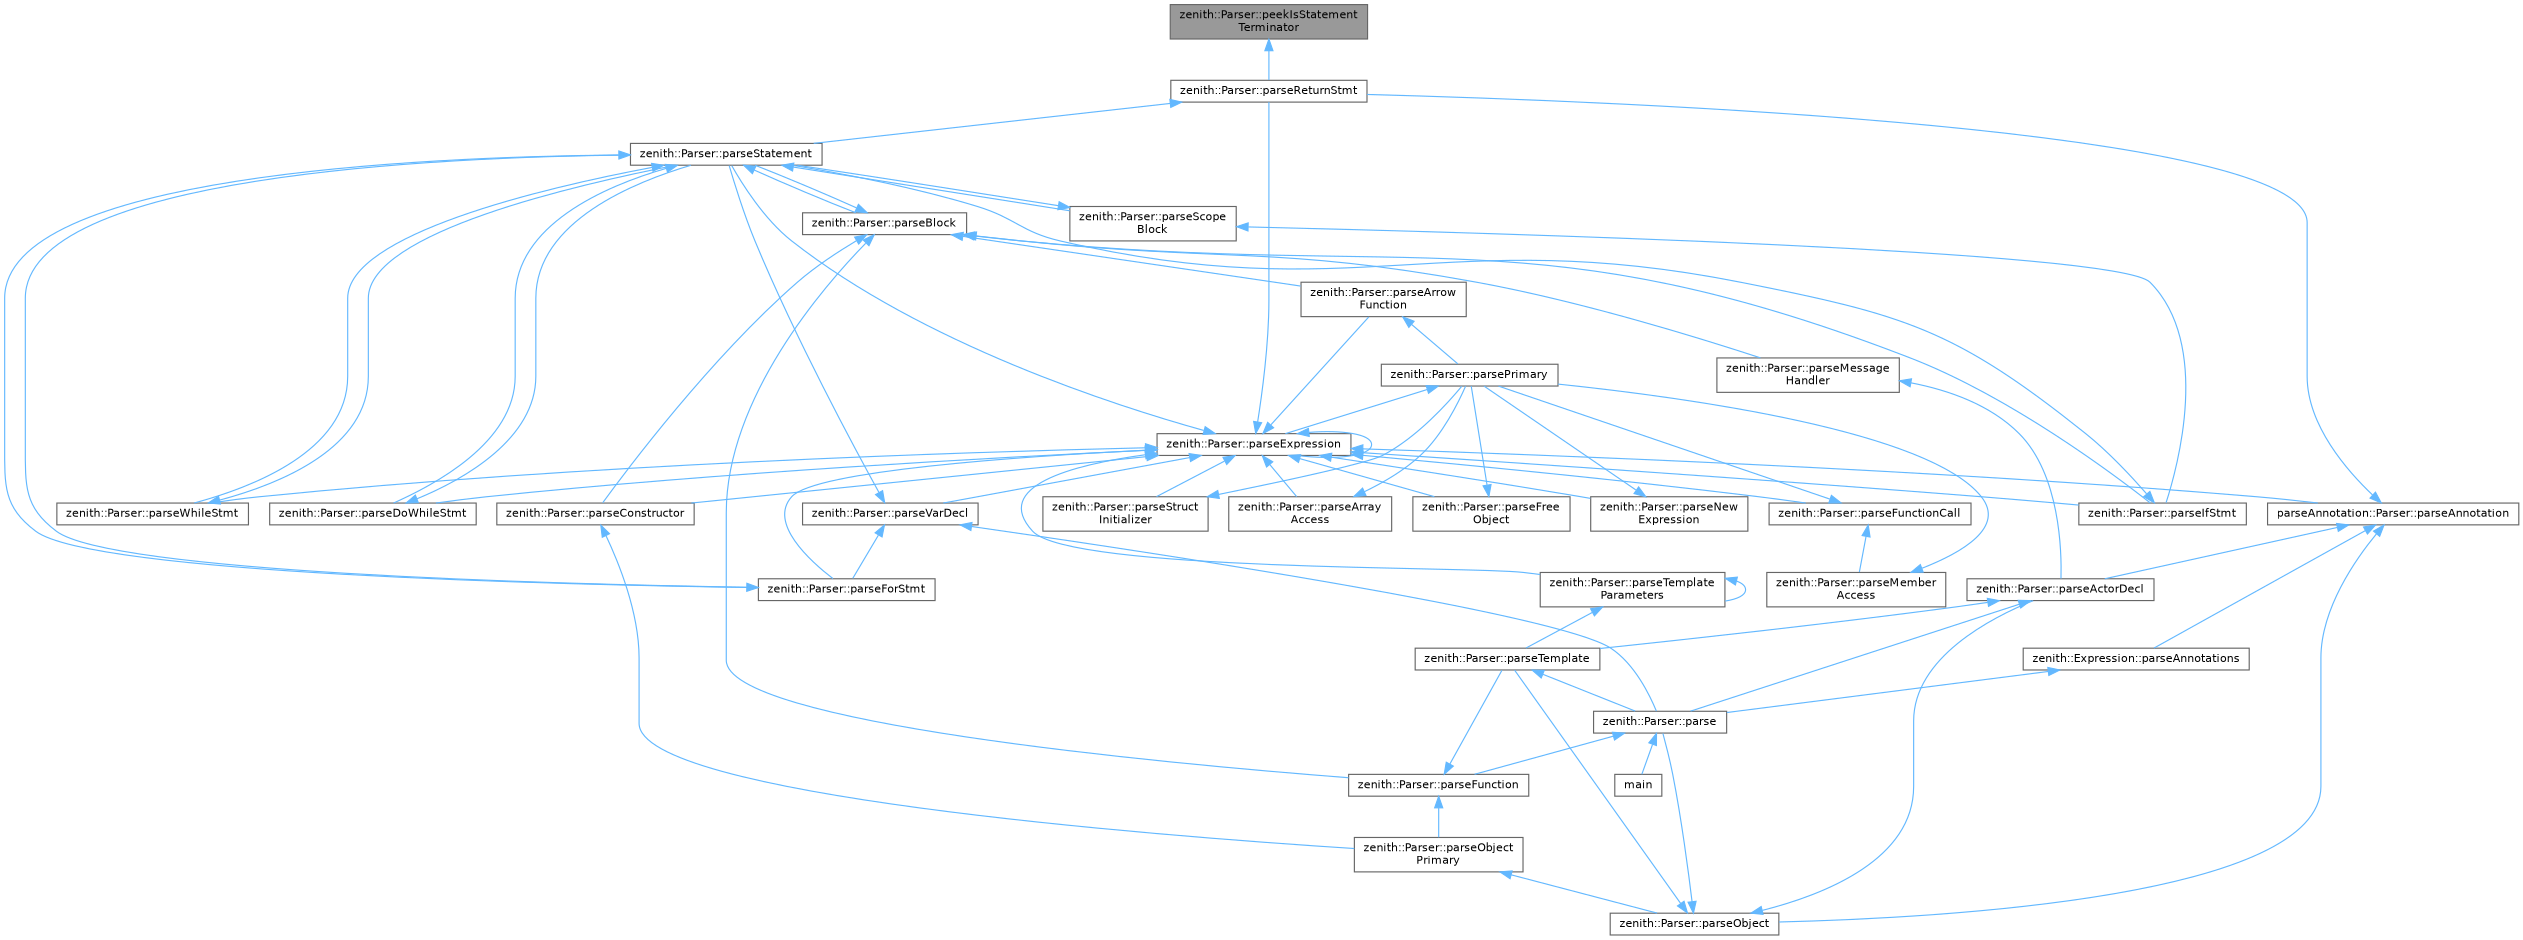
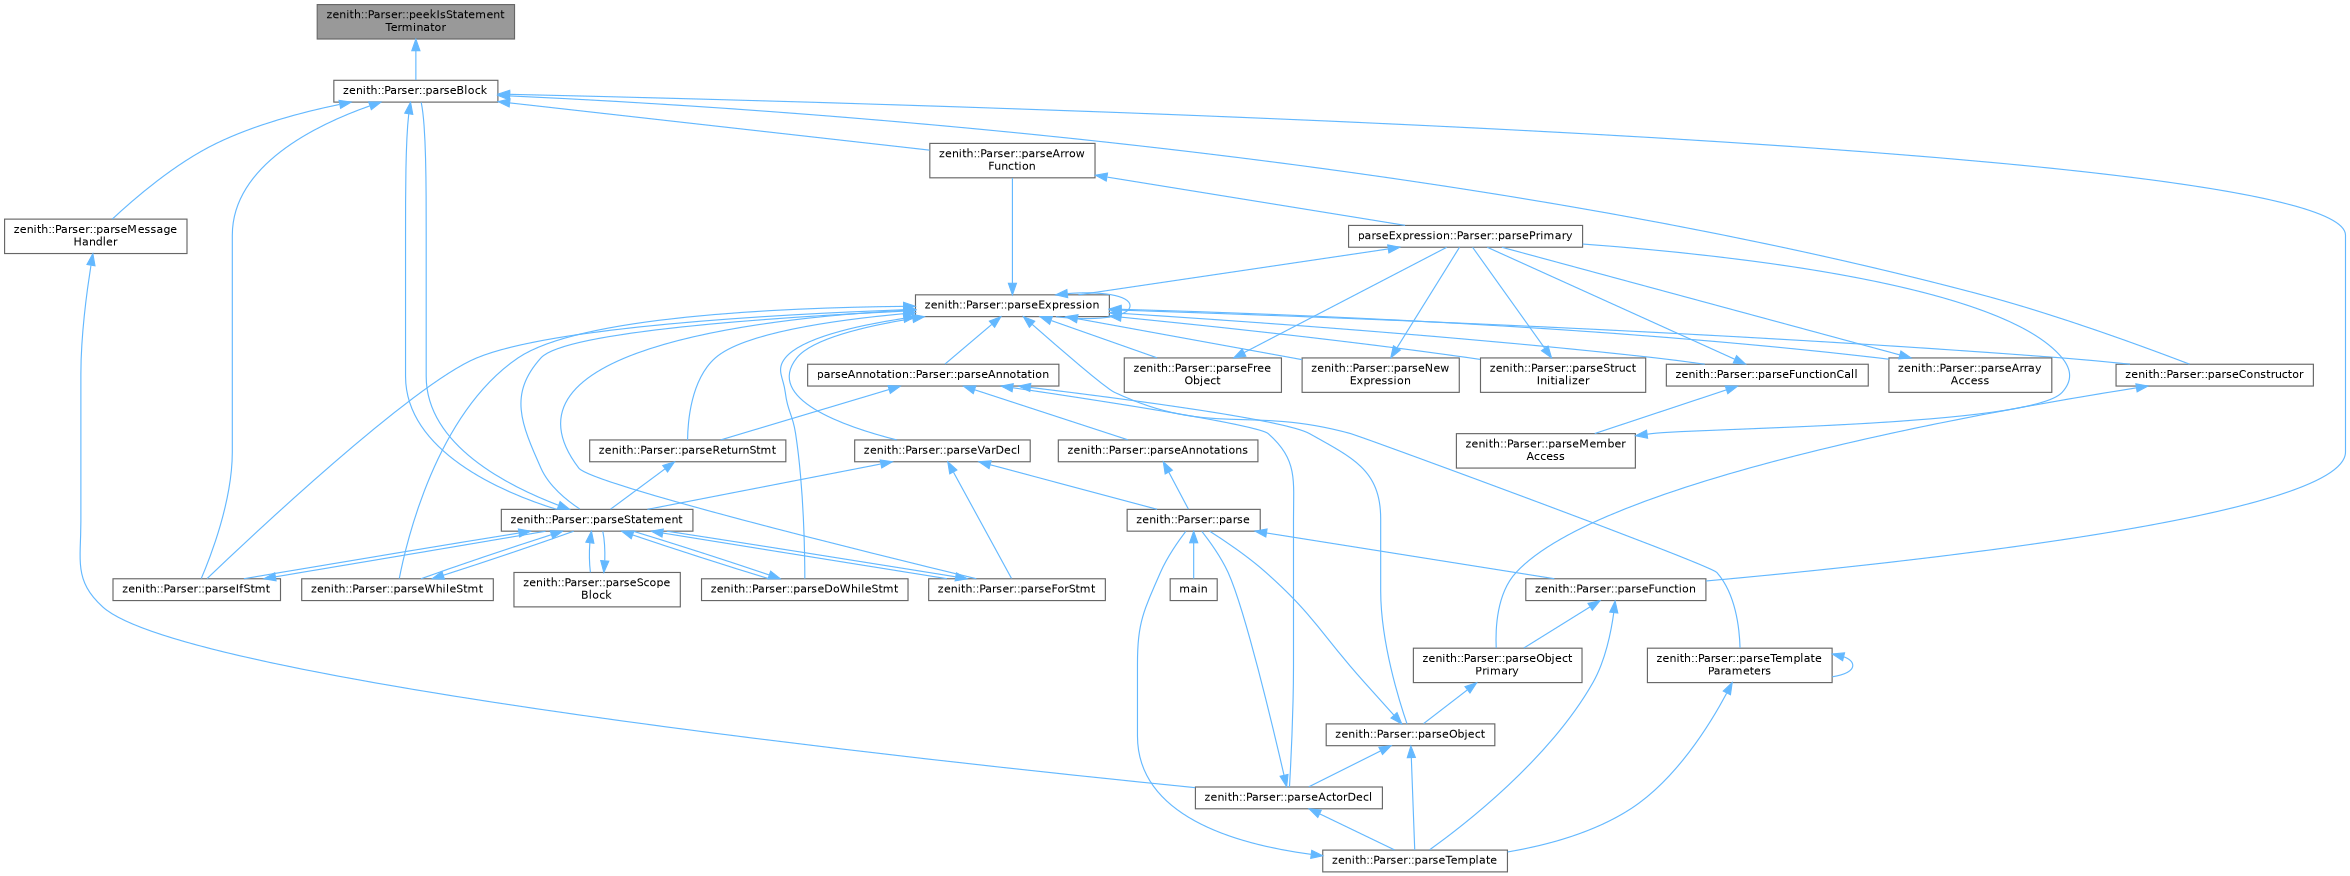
(1269, 65) -> (416, 65)
(1816, 247) -> (381, 556)
(1470, 375) -> (1466, 236)
(2136, 659) -> (1158, 451)
